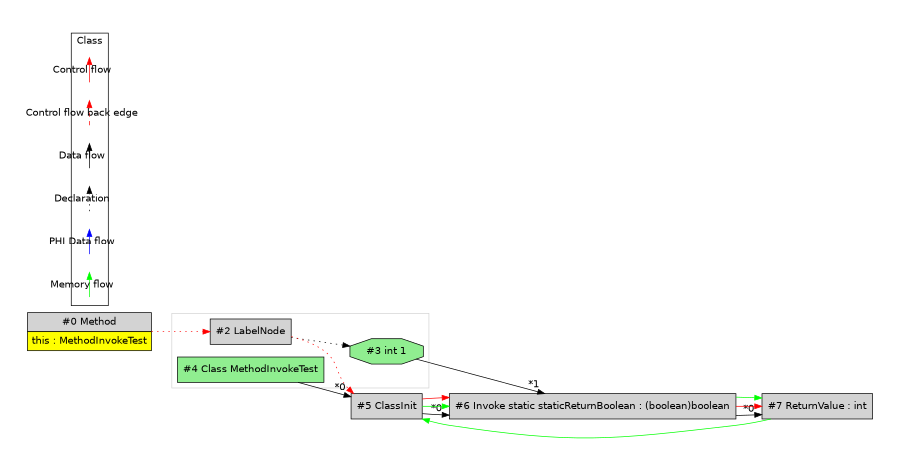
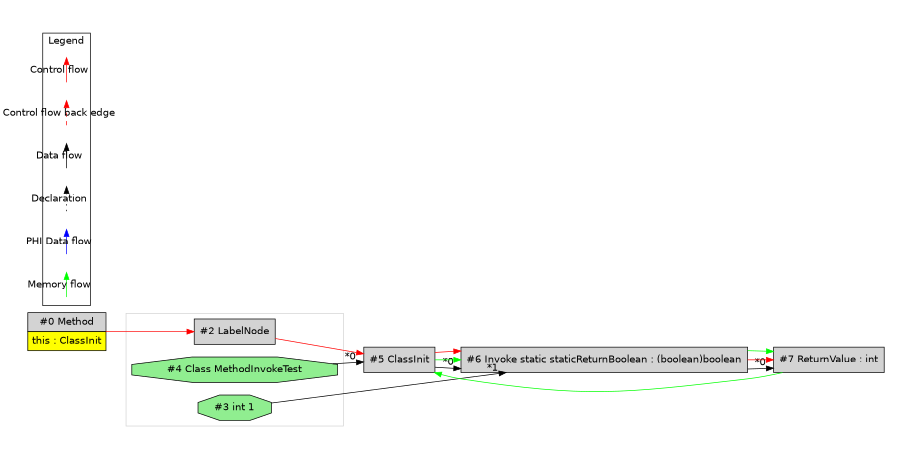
(90, 41) -> (67, 41)
(177, 332) -> (146, 332)
(89, 341) -> (67, 341)
(317, 341) -> none
(328, 354) -> (316, 346)
(251, 370) -> (235, 370)
